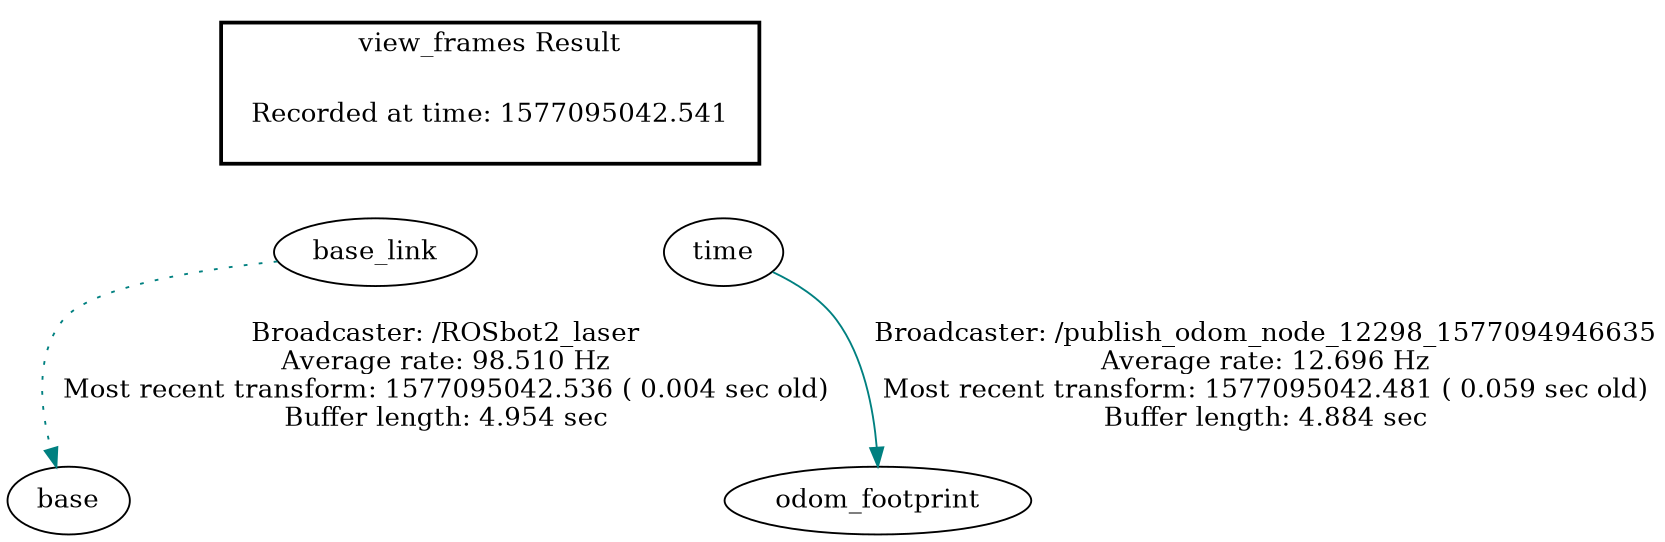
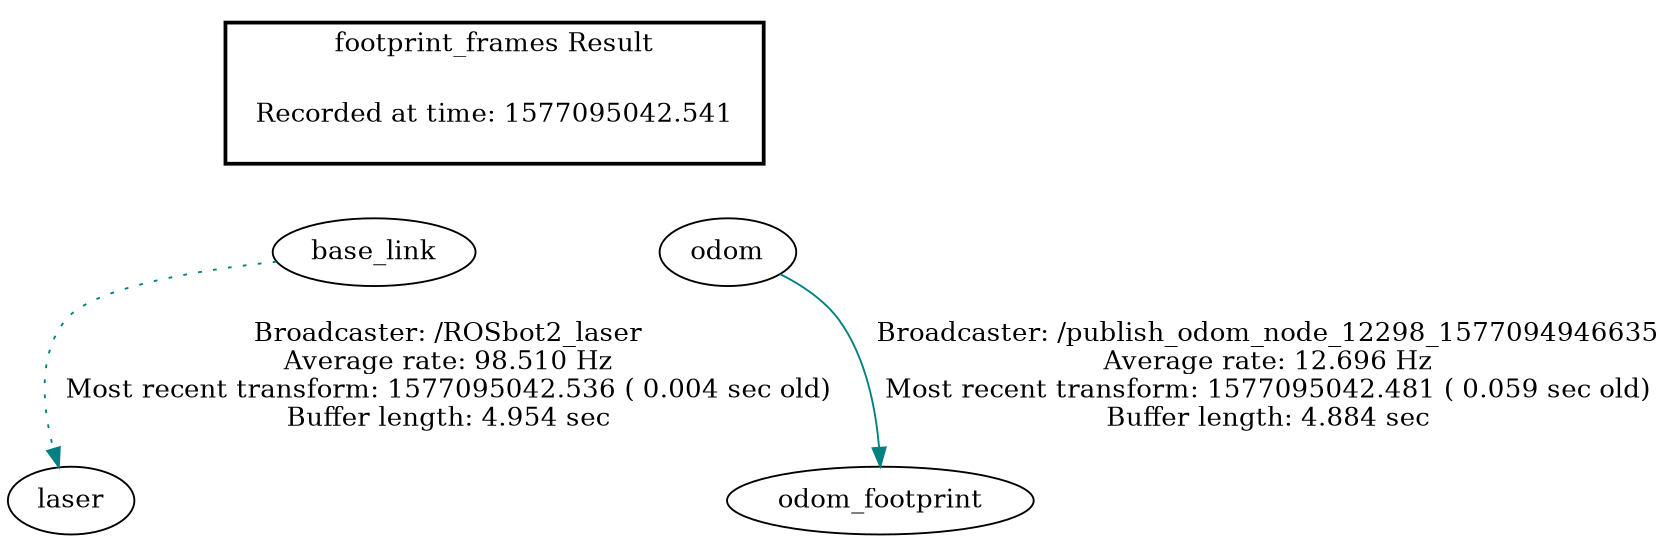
(490, 44) -> (495, 44)
(724, 252) -> (728, 252)
(69, 501) -> (71, 501)
